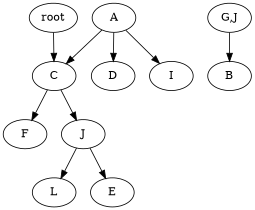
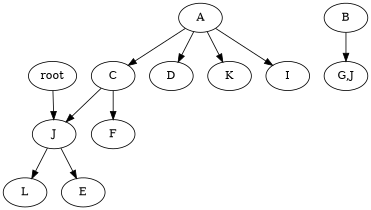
(54, 43) -> (53, 101)
(230, 43) -> (346, 43)
none -> (230, 76)
